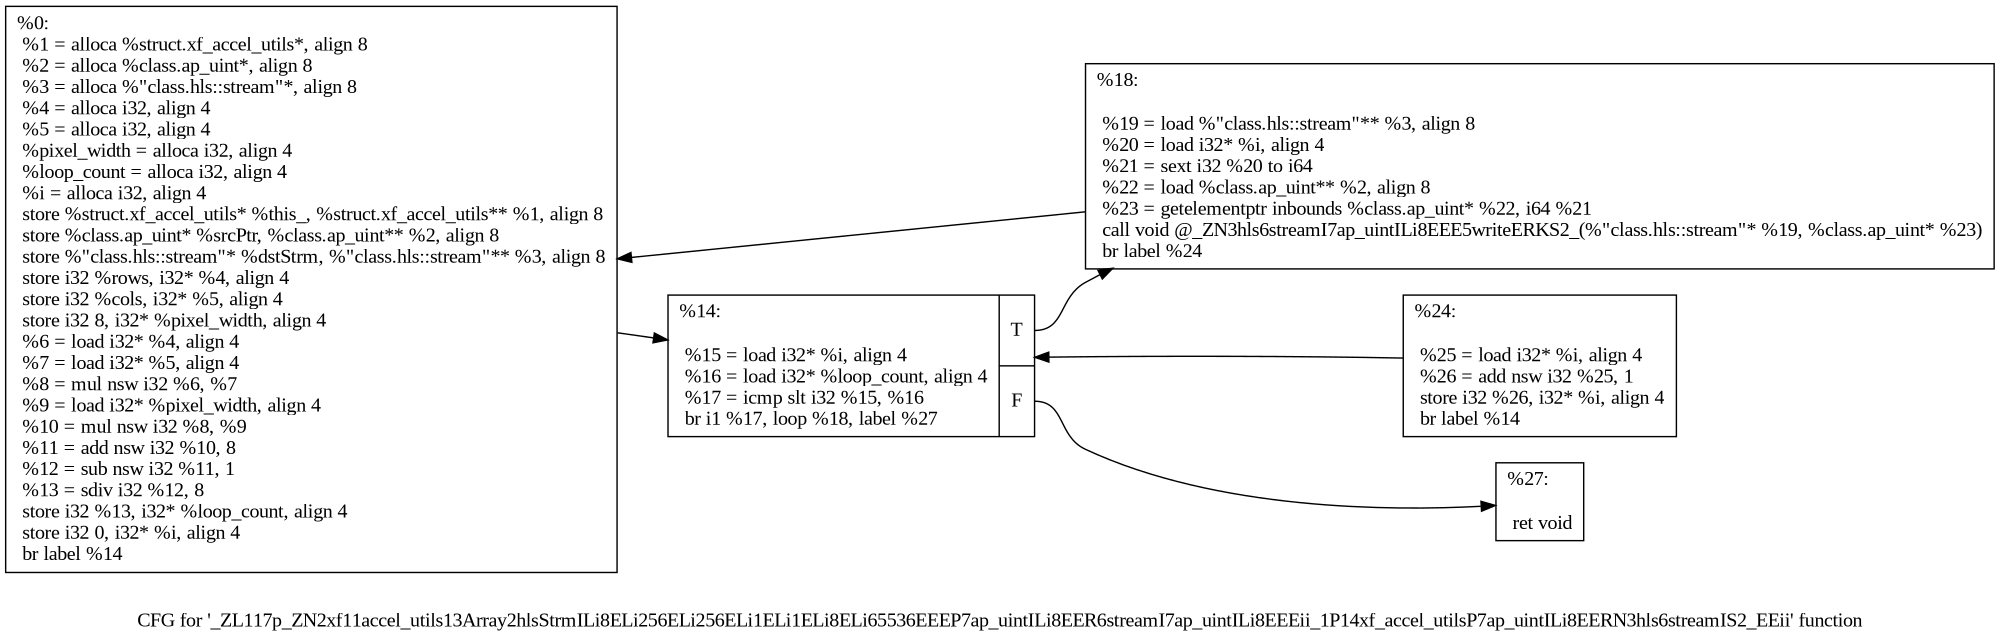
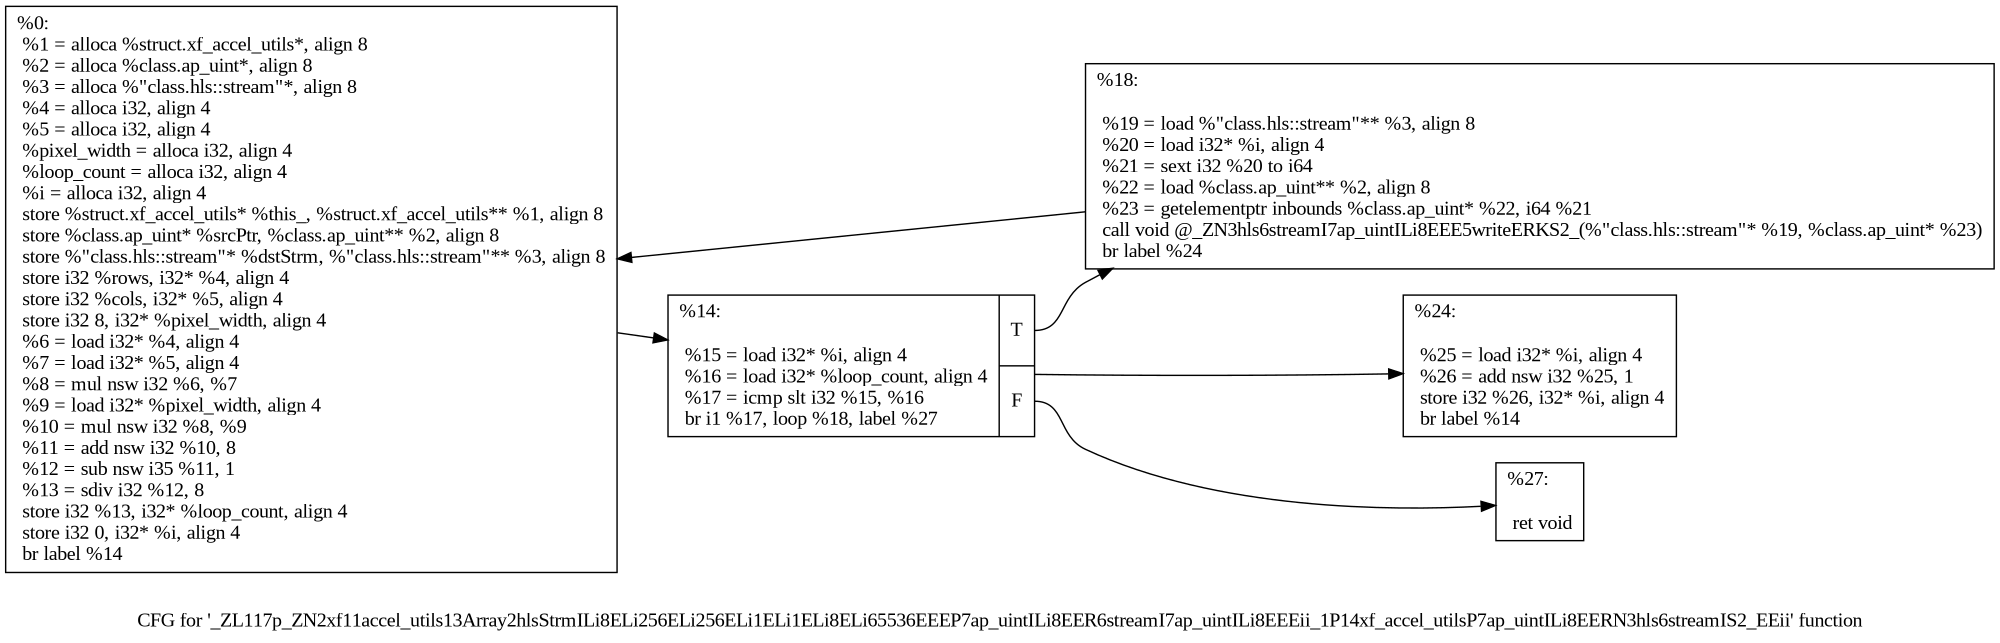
(1226, 356) -> (1212, 375)
(126, 469) -> (126, 469)
